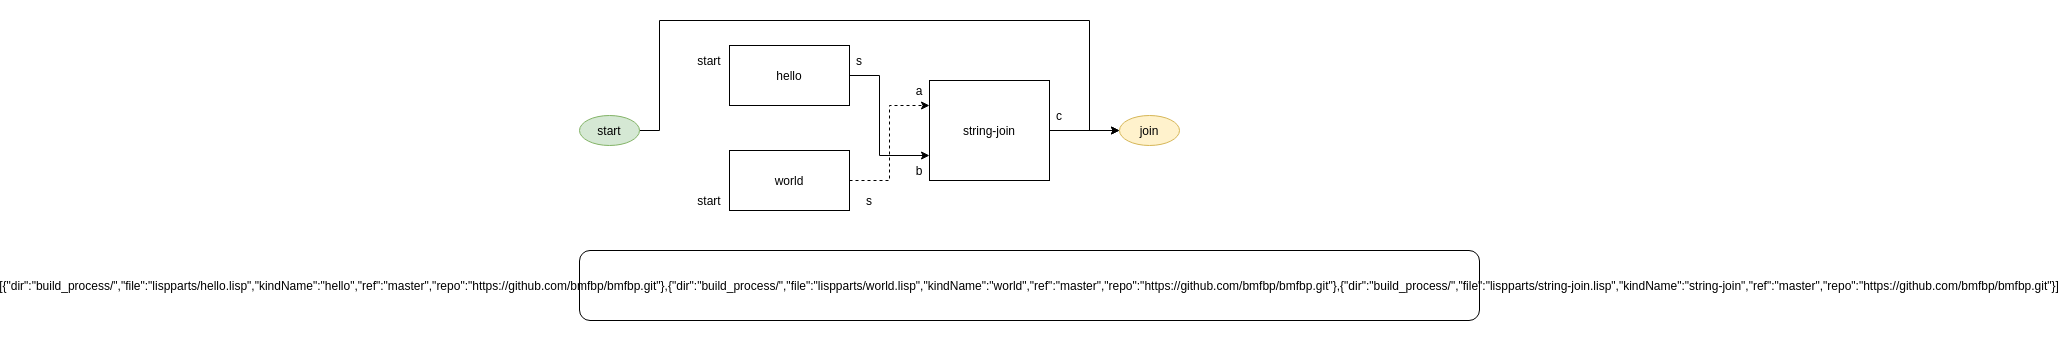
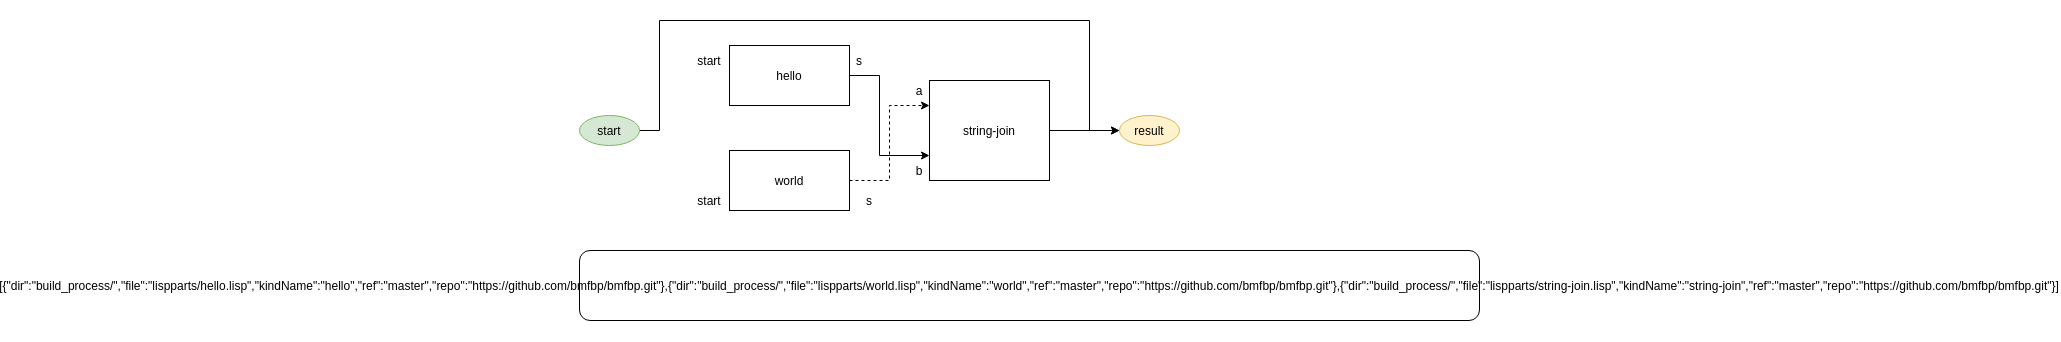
(1060, 116) -> none
(1149, 131) -> (1149, 131)
